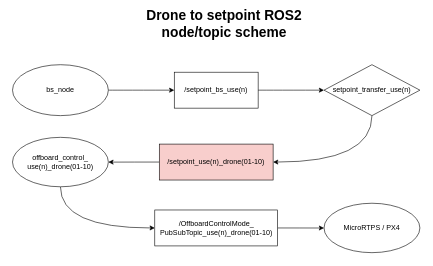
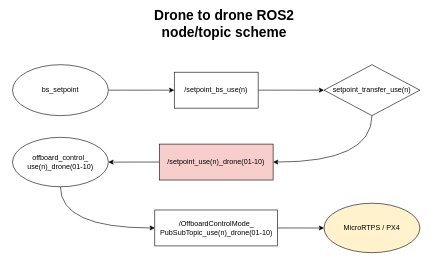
(224, 24) -> (224, 24)
(60, 90) -> (60, 90)
(372, 228) -> (372, 228)
